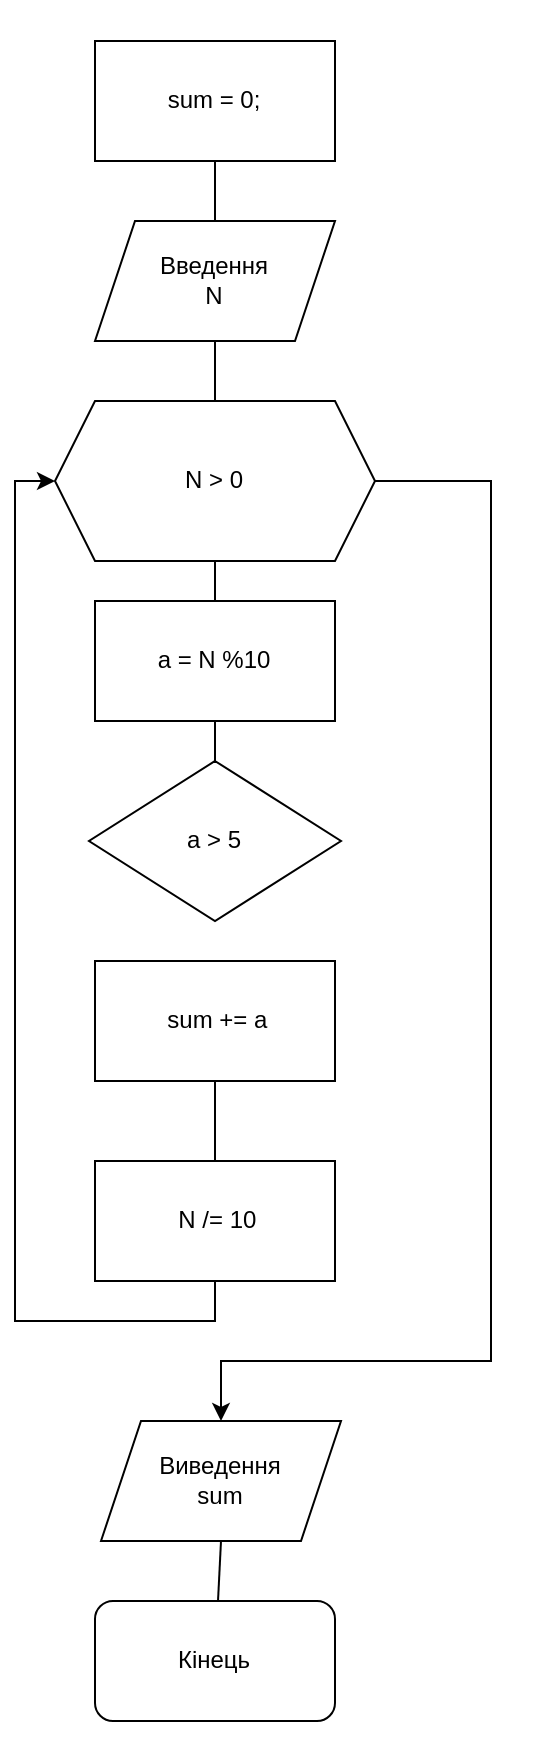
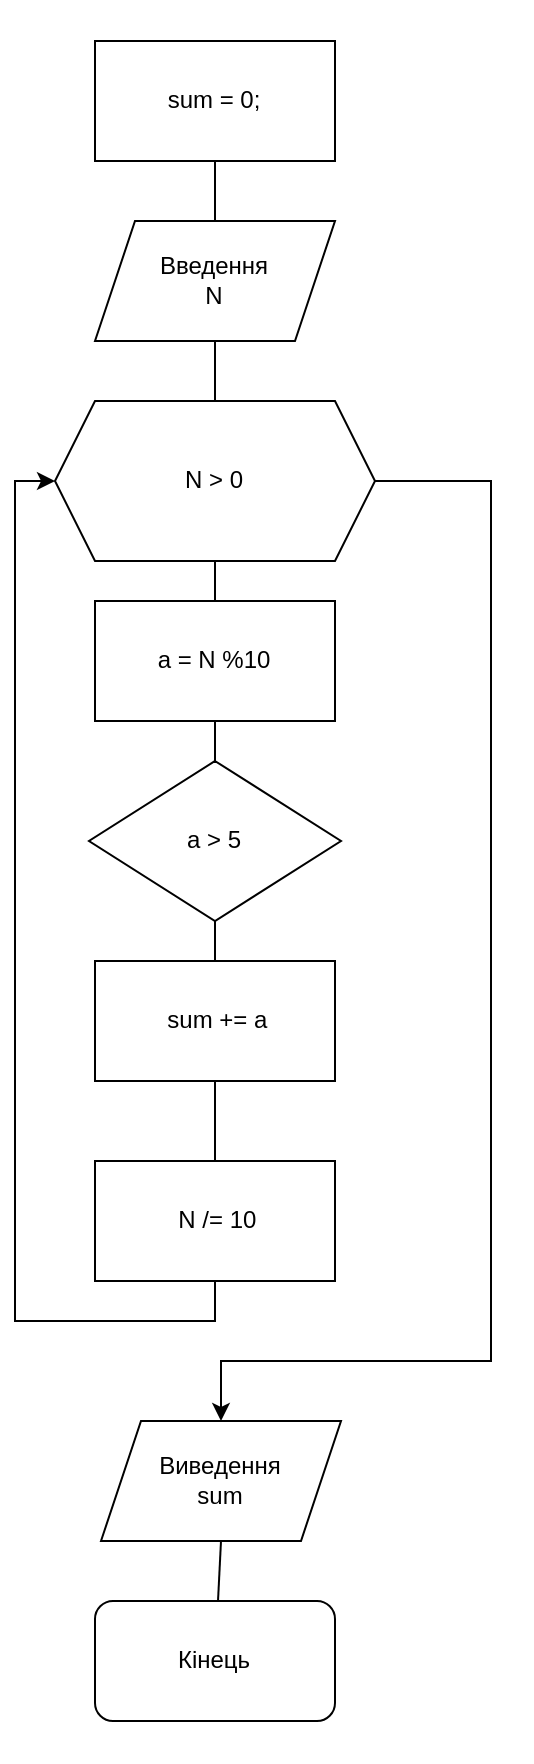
none -> (215, 941)
